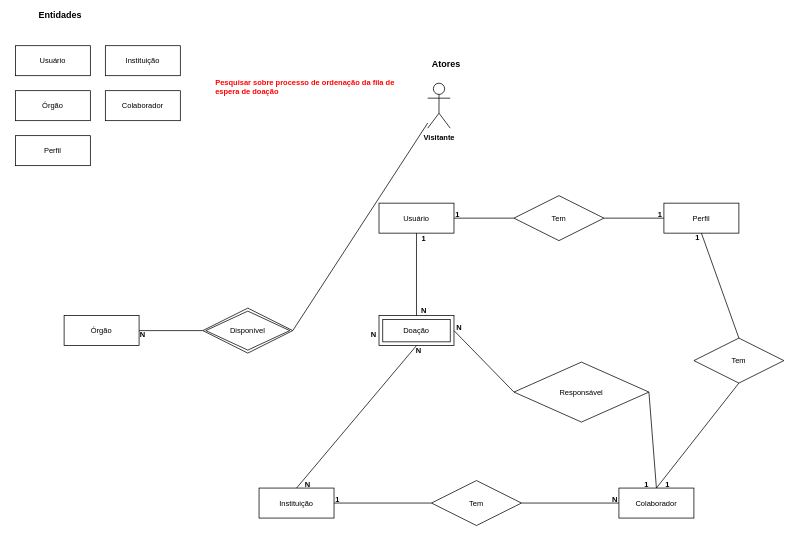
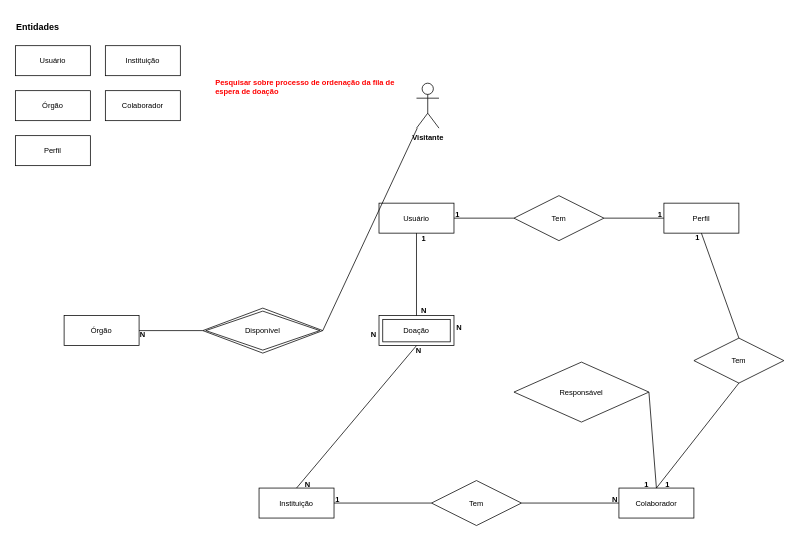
(60, 15) -> (38, 27)
(447, 64) -> none
(439, 105) -> (428, 105)
(248, 330) -> (263, 330)
(484, 361) -> none
